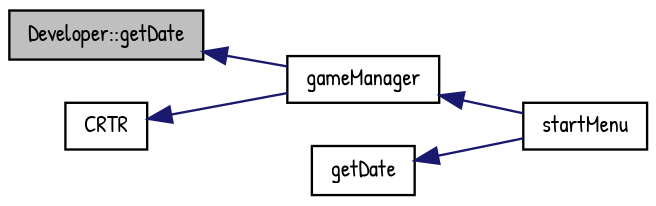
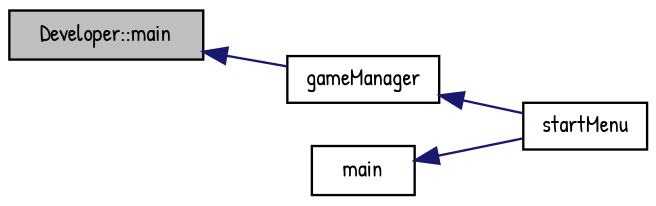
(106, 35) -> (106, 35)
(106, 126) -> none
(363, 171) -> (363, 171)
